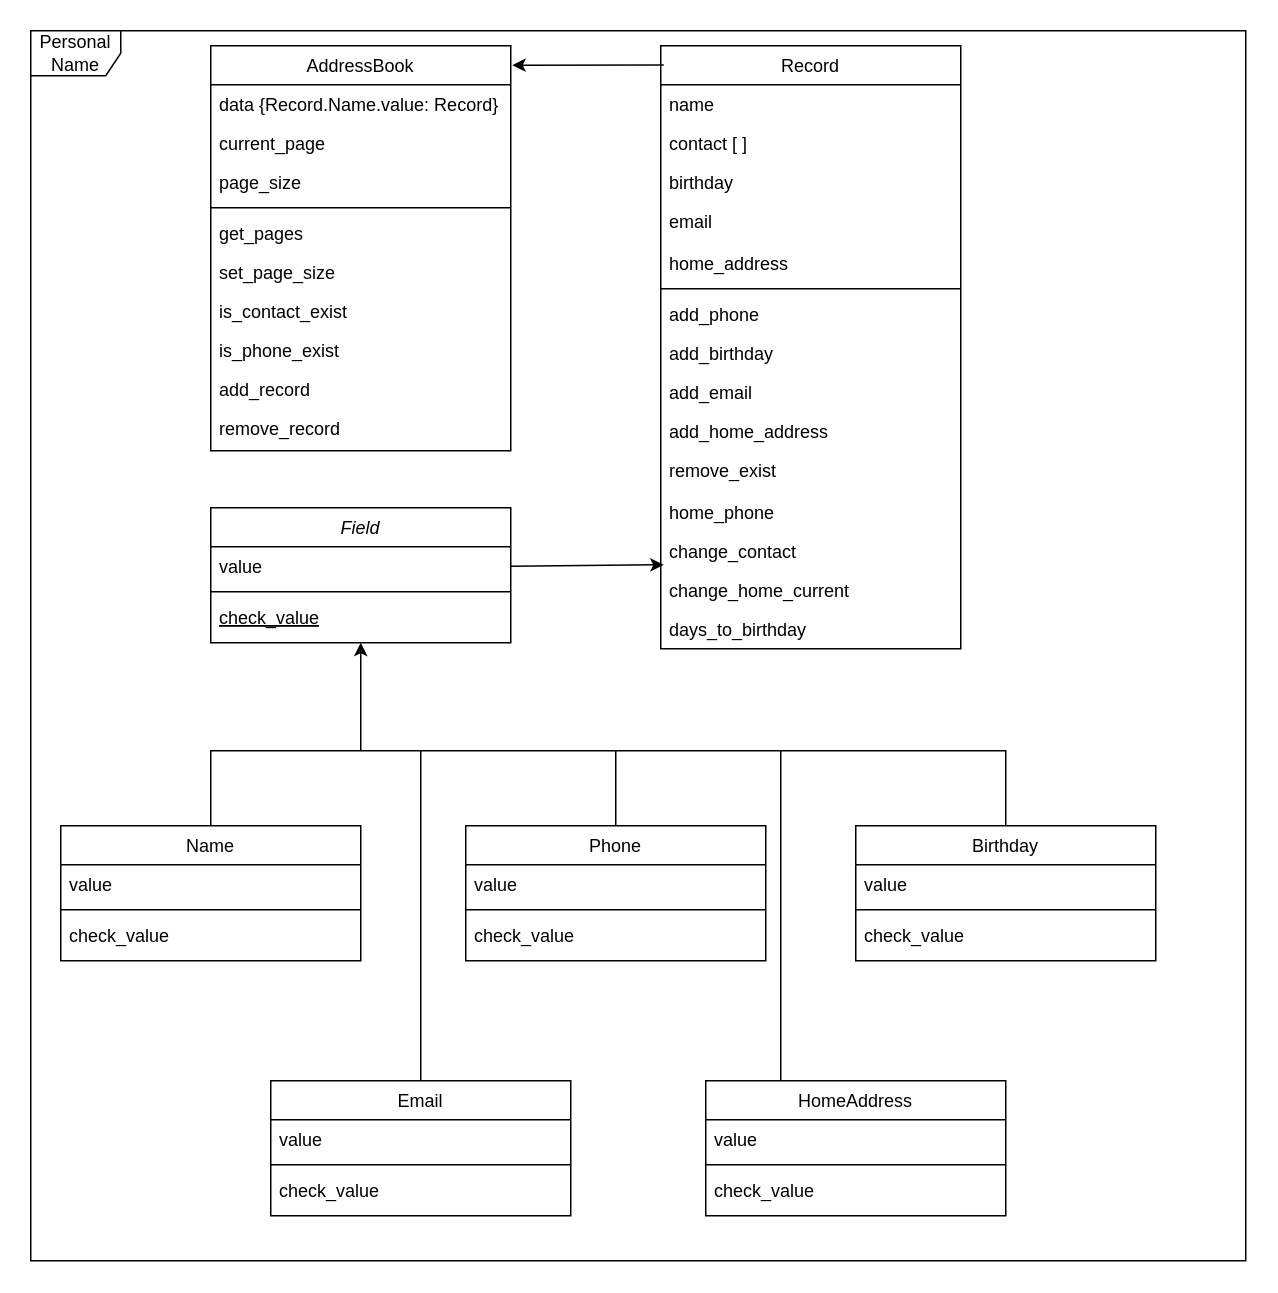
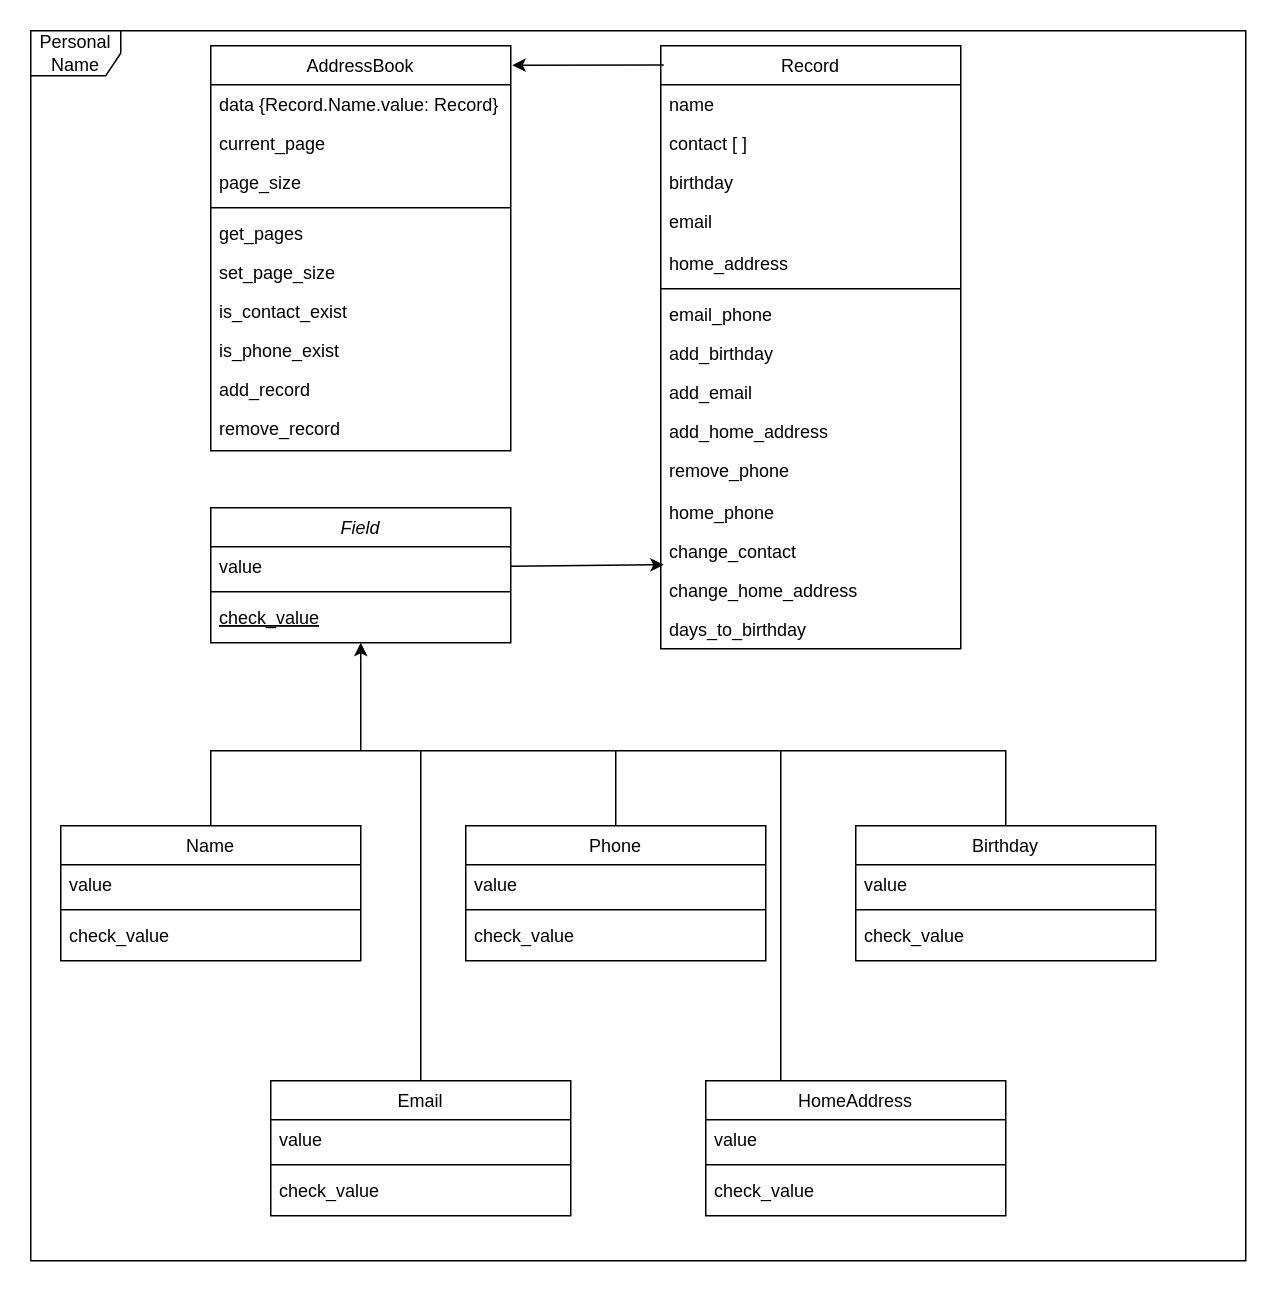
(714, 315) -> (720, 315)
(727, 471) -> (729, 471)
(765, 591) -> (765, 591)
